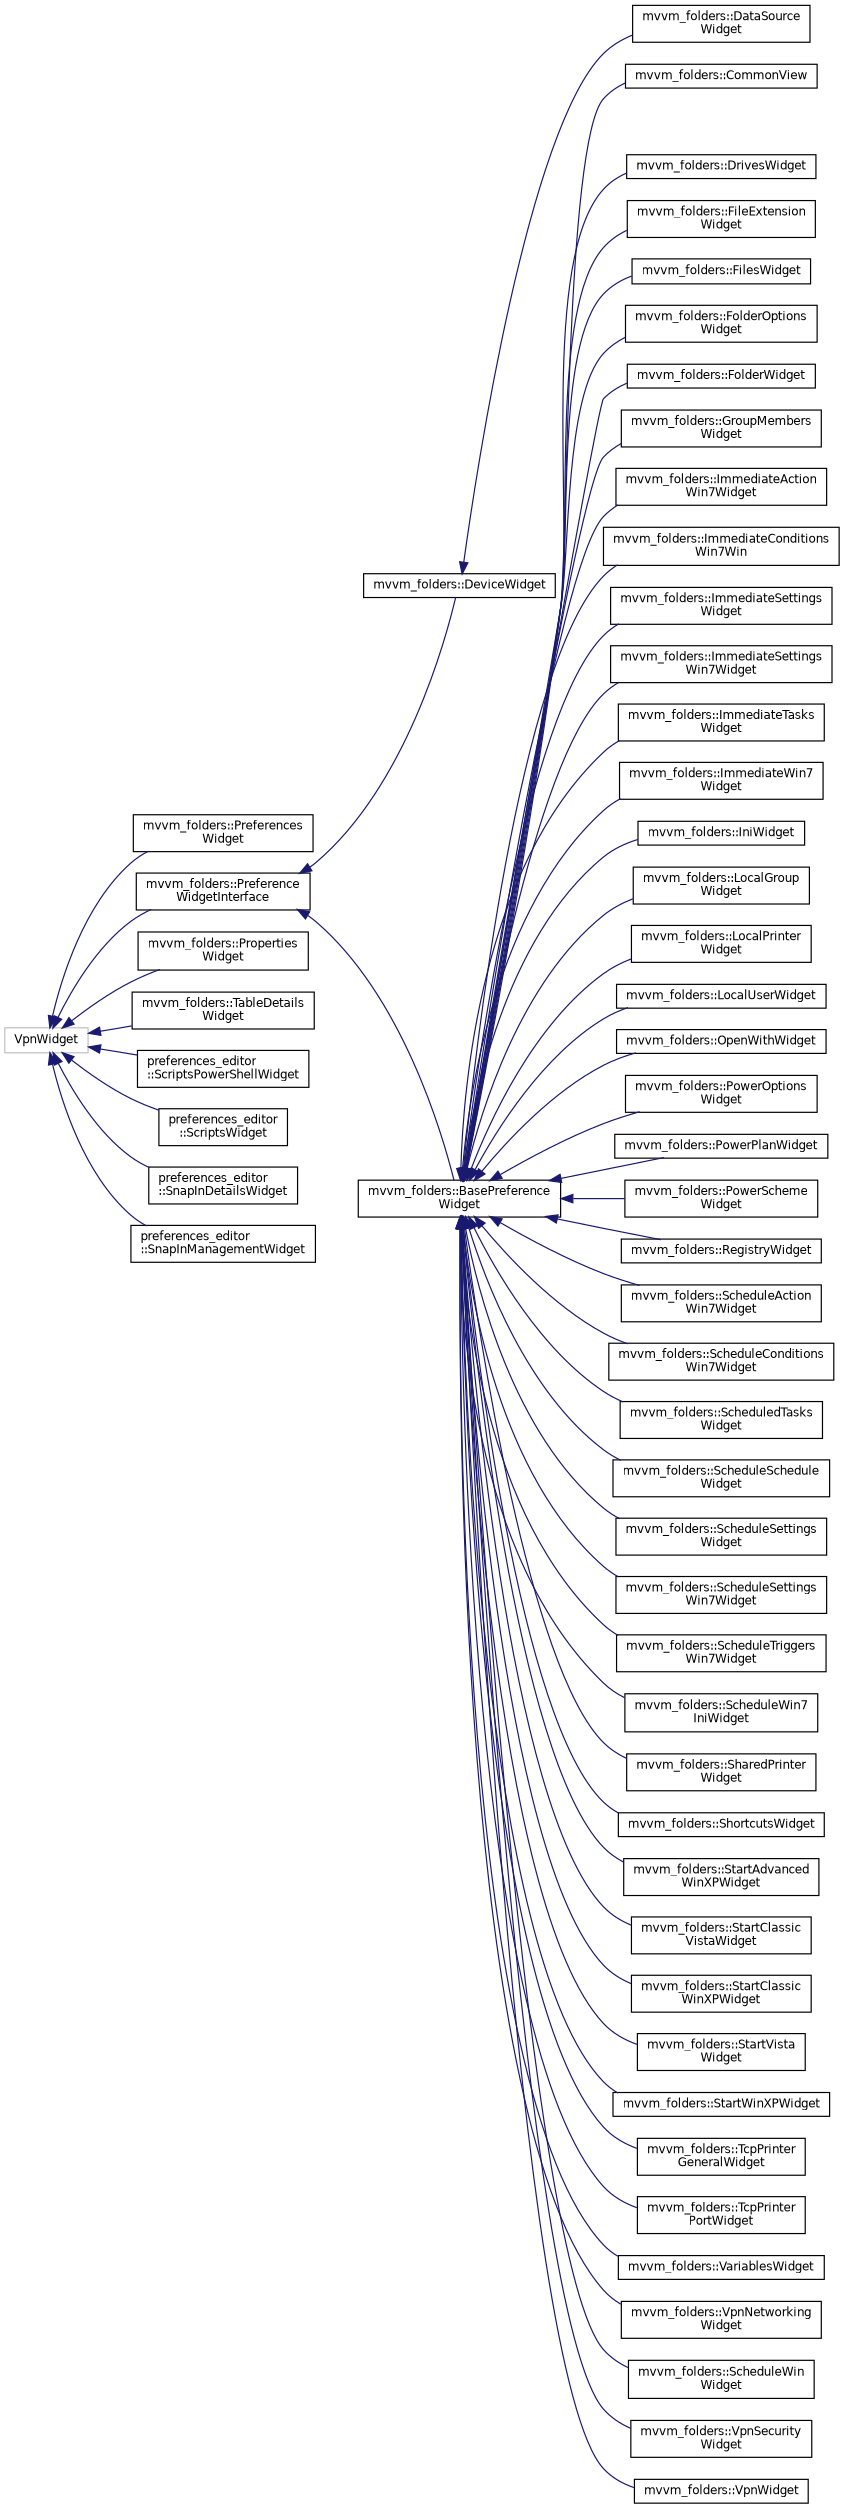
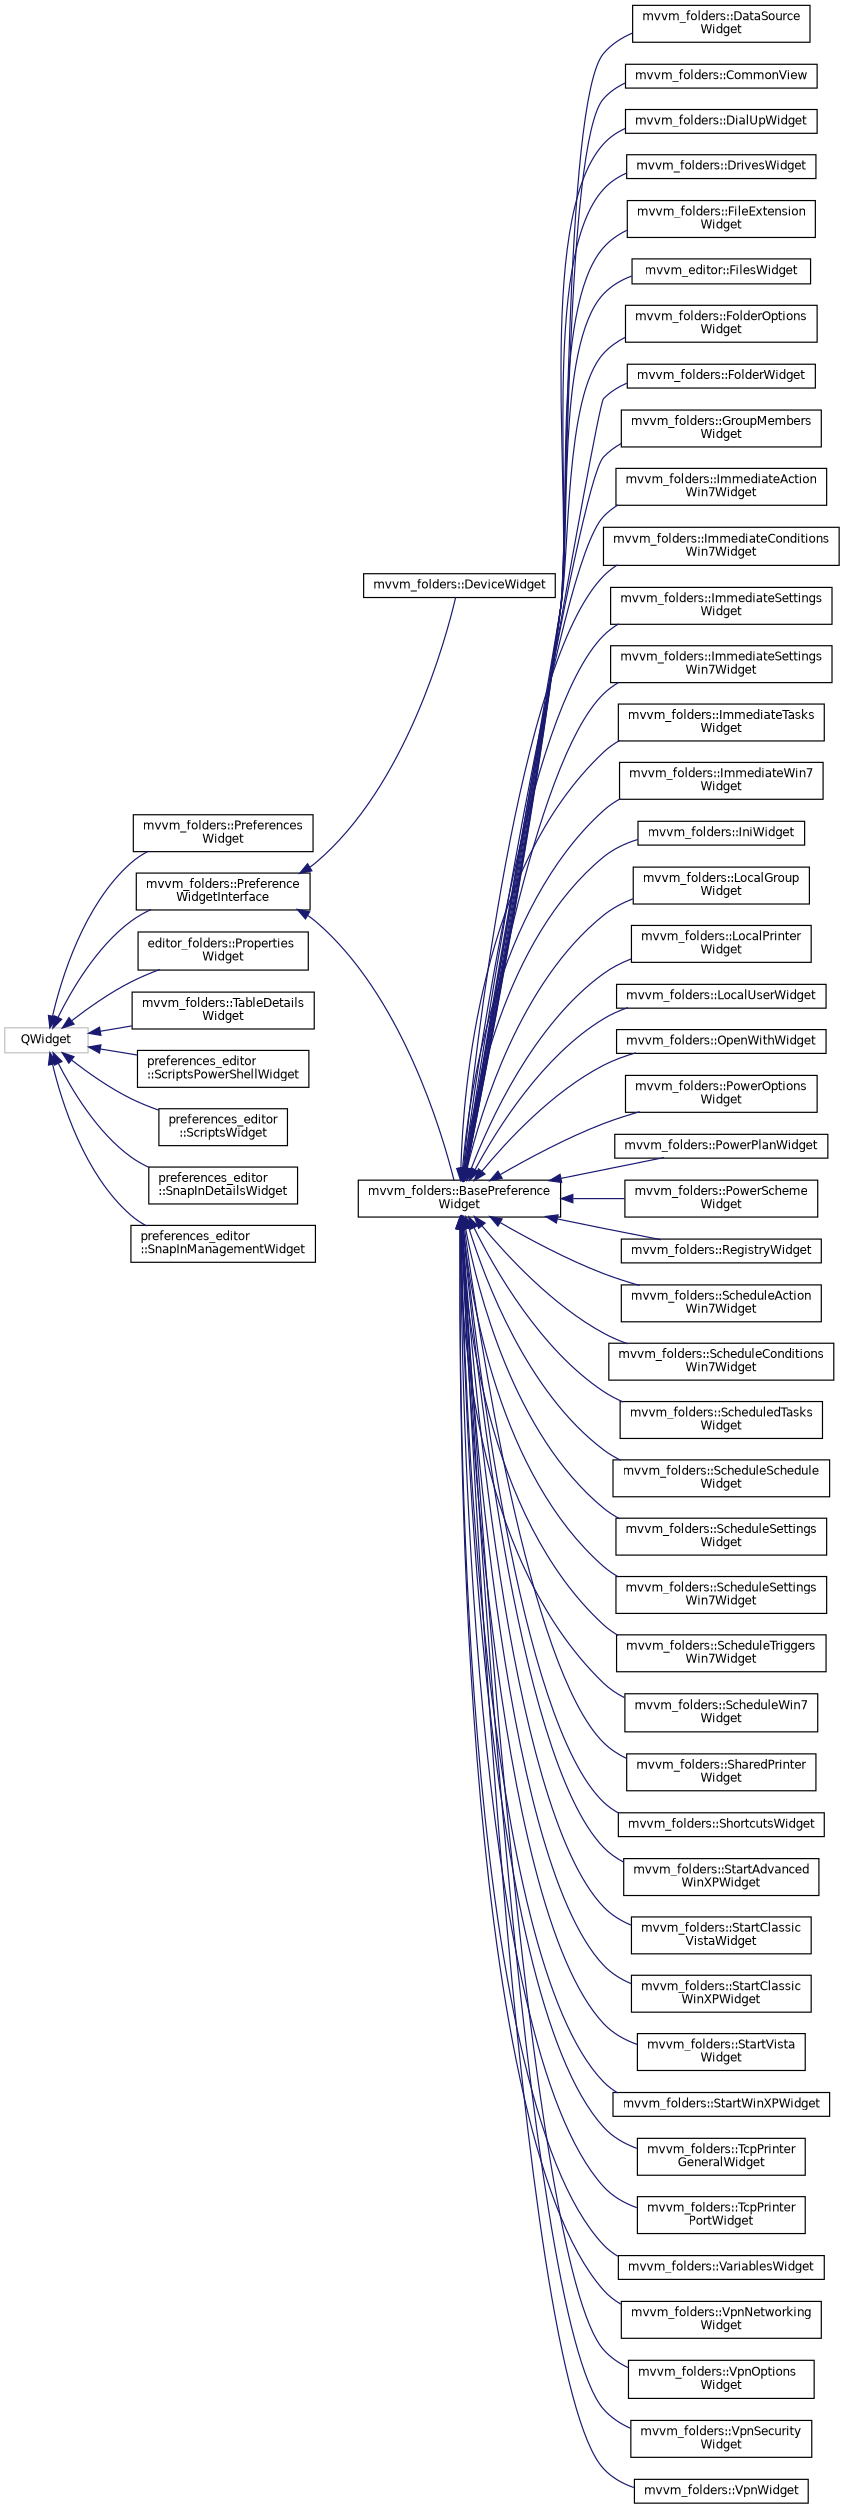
none -> (721, 121)
(721, 271) -> (721, 271)
(515, 284) -> (561, 595)
(721, 546) -> (721, 546)
(223, 951) -> (223, 951)
(46, 1040) -> (46, 1040)
(721, 1713) -> (721, 1713)
(721, 2379) -> (721, 2379)
